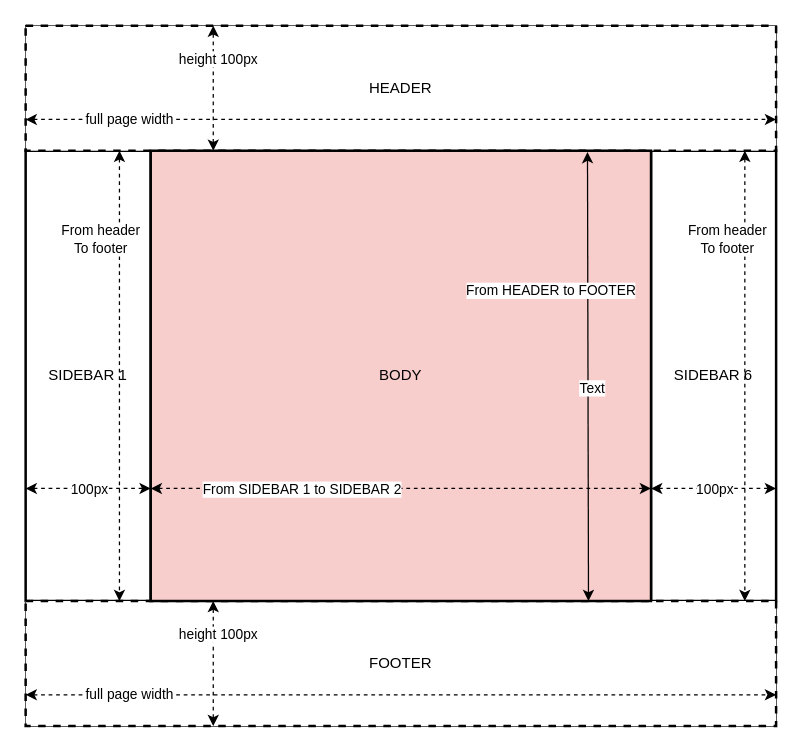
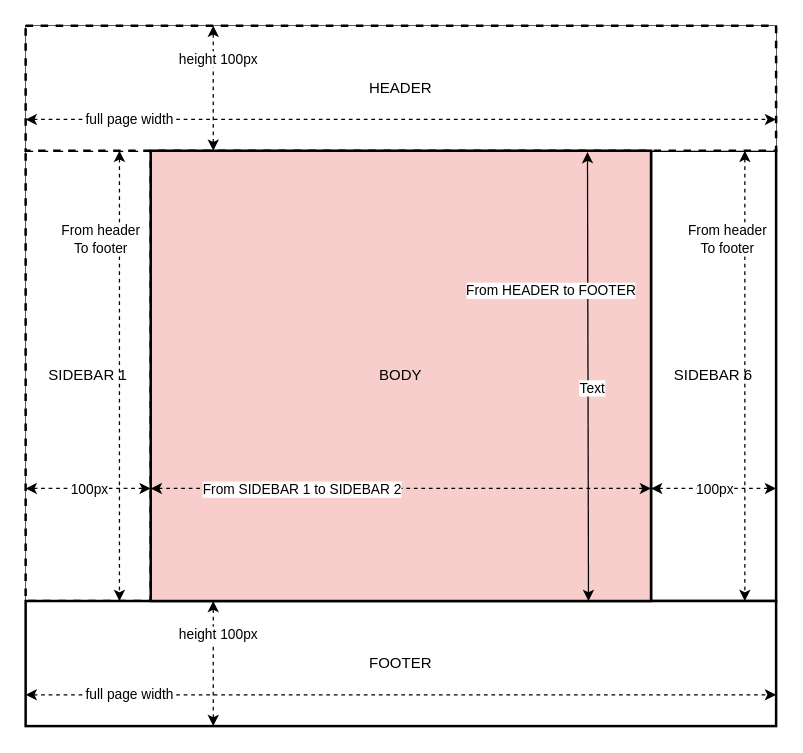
(88, 376) -> (88, 376)
(401, 663) -> (401, 663)
